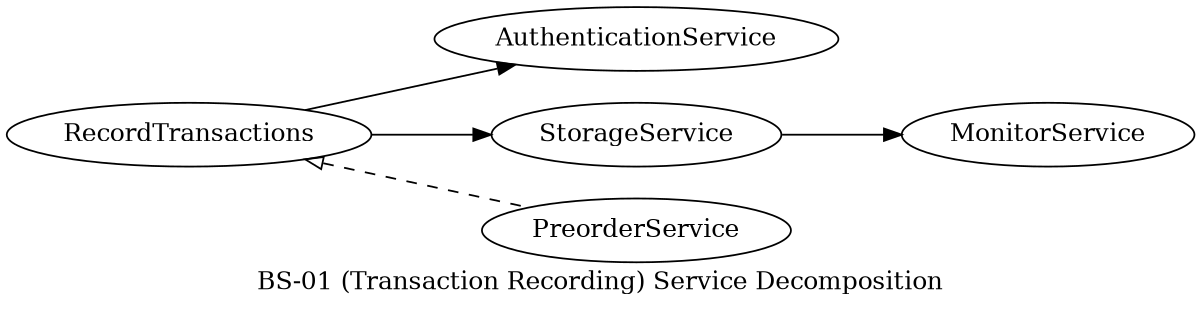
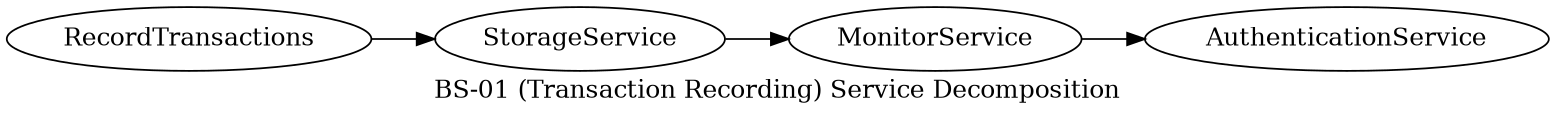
(401, 89) -> (1105, 39)
(636, 230) -> none
